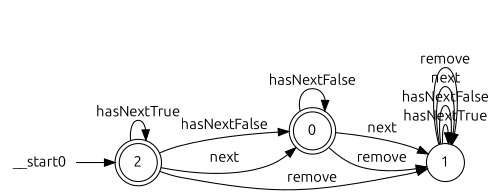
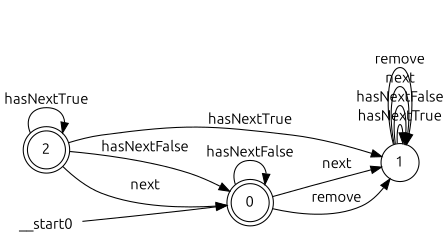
(90, 163) -> (149, 214)
(312, 178) -> (250, 120)
